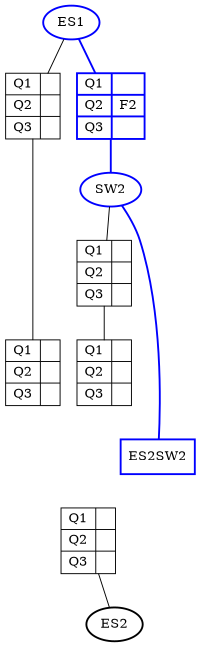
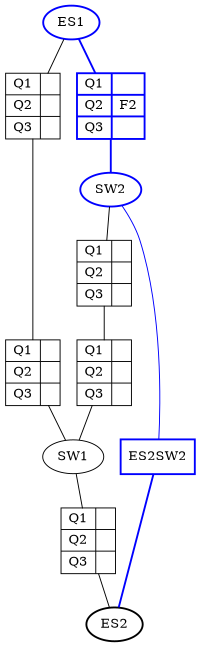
(156, 320) -> (156, 320)
none -> (73, 457)
none -> (136, 541)
